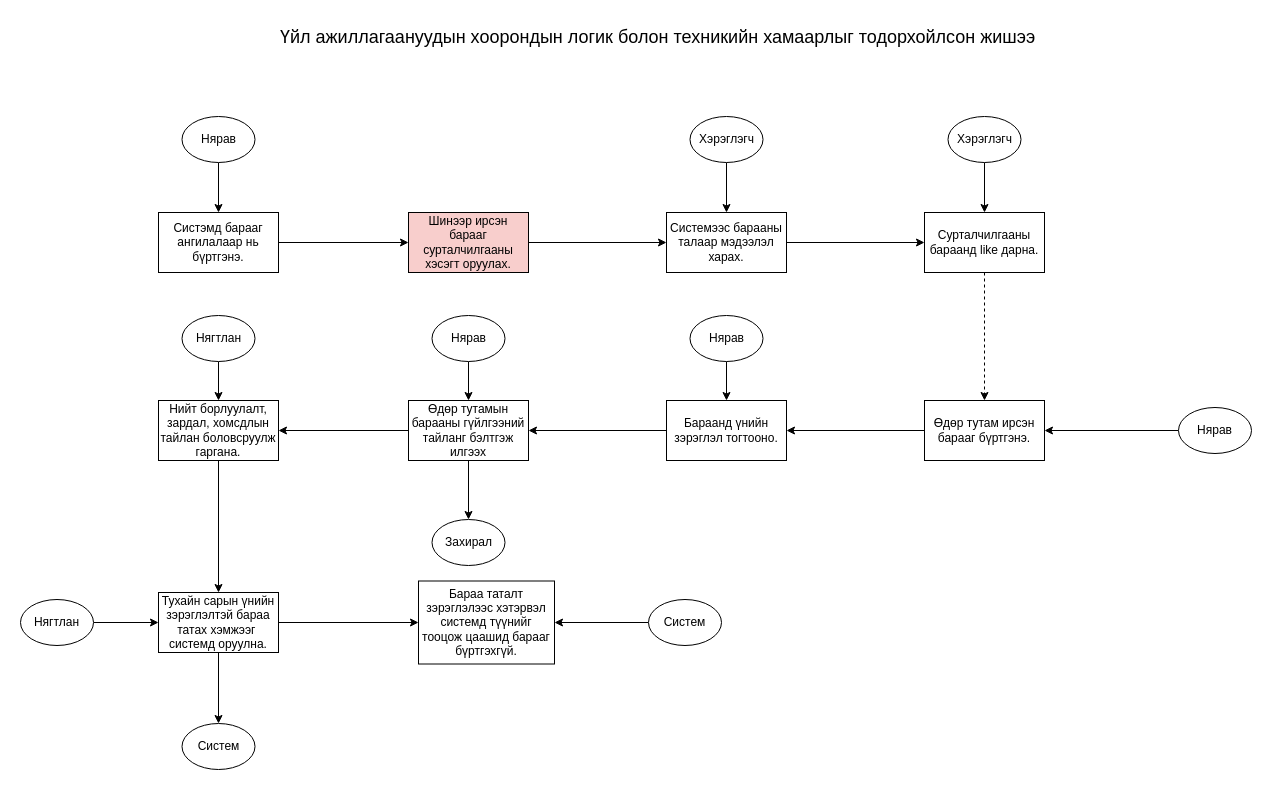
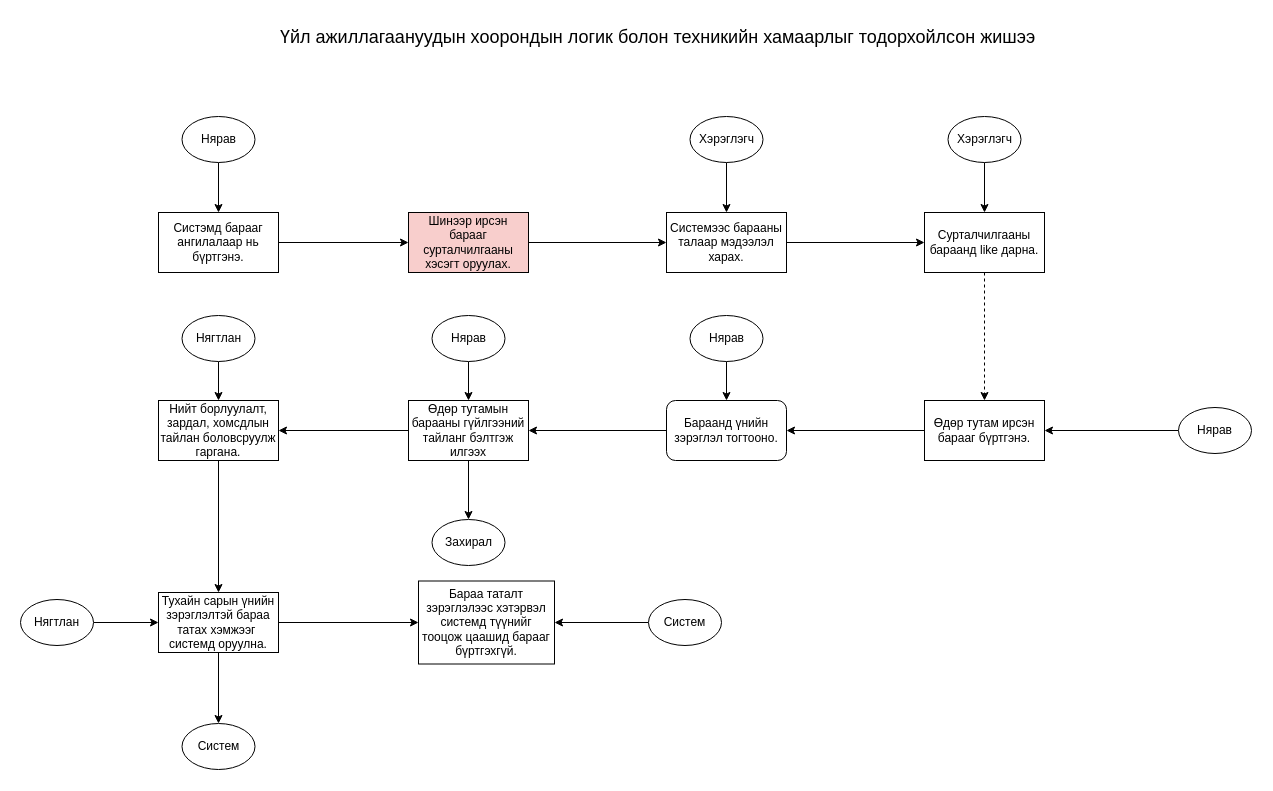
(727, 431) -> (727, 431)
